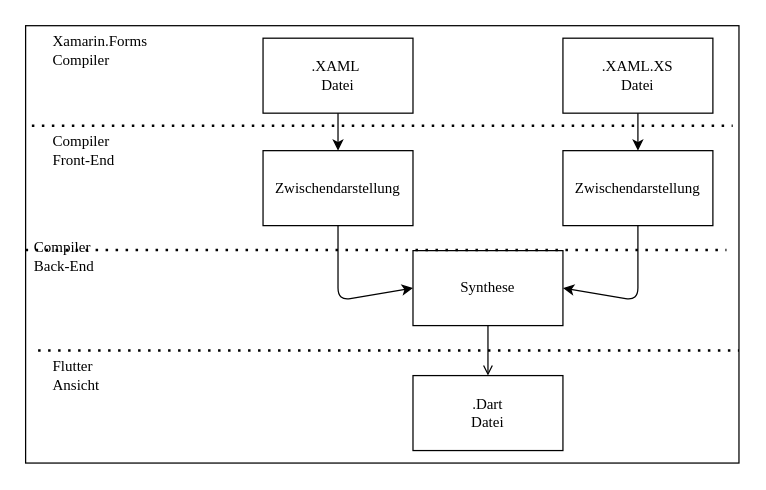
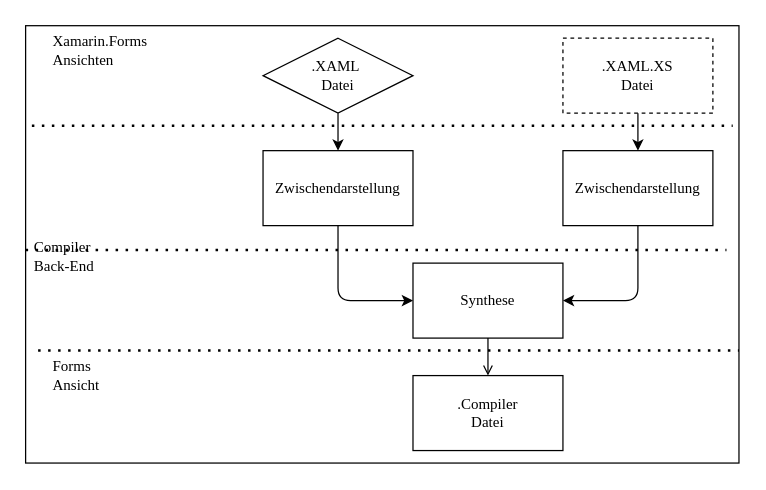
(77, 51) -> (77, 51)
(338, 76) -> (338, 76)
(638, 76) -> (638, 76)
(119, 151) -> none
(488, 288) -> (488, 301)
(81, 376) -> (81, 376)
(488, 413) -> (488, 413)
